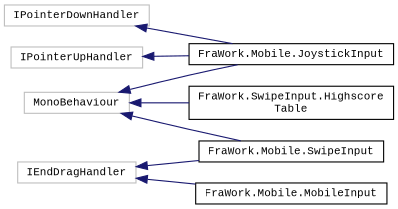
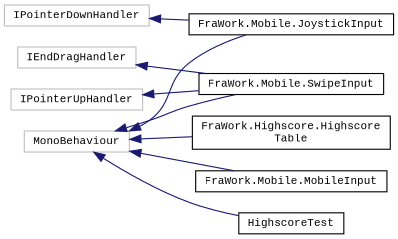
(171, 56) -> (177, 92)
(291, 103) -> (291, 133)
(171, 182) -> (187, 162)
none -> (291, 223)
